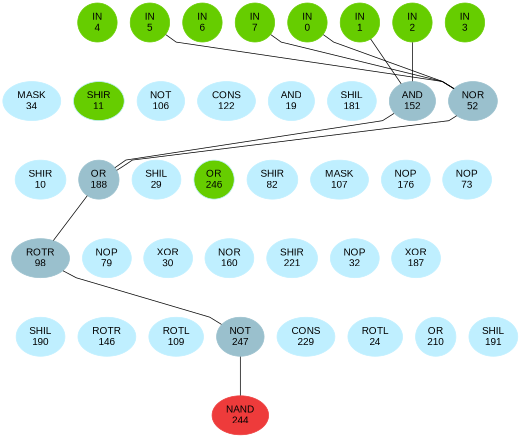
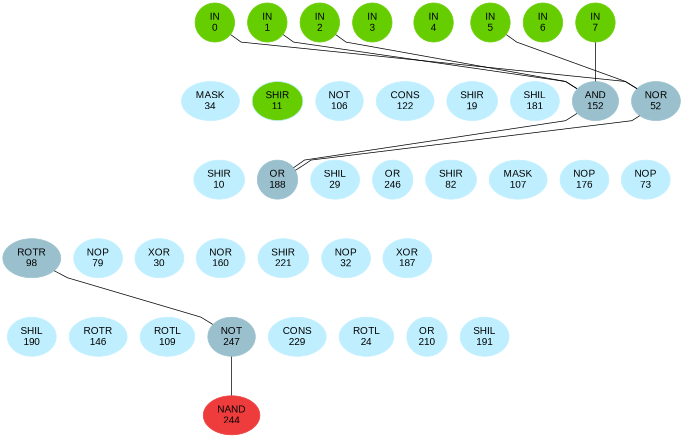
(381, 66) -> (595, 62)
(291, 101) -> (472, 101)
(214, 180) -> (393, 180)
(70, 218) -> none
